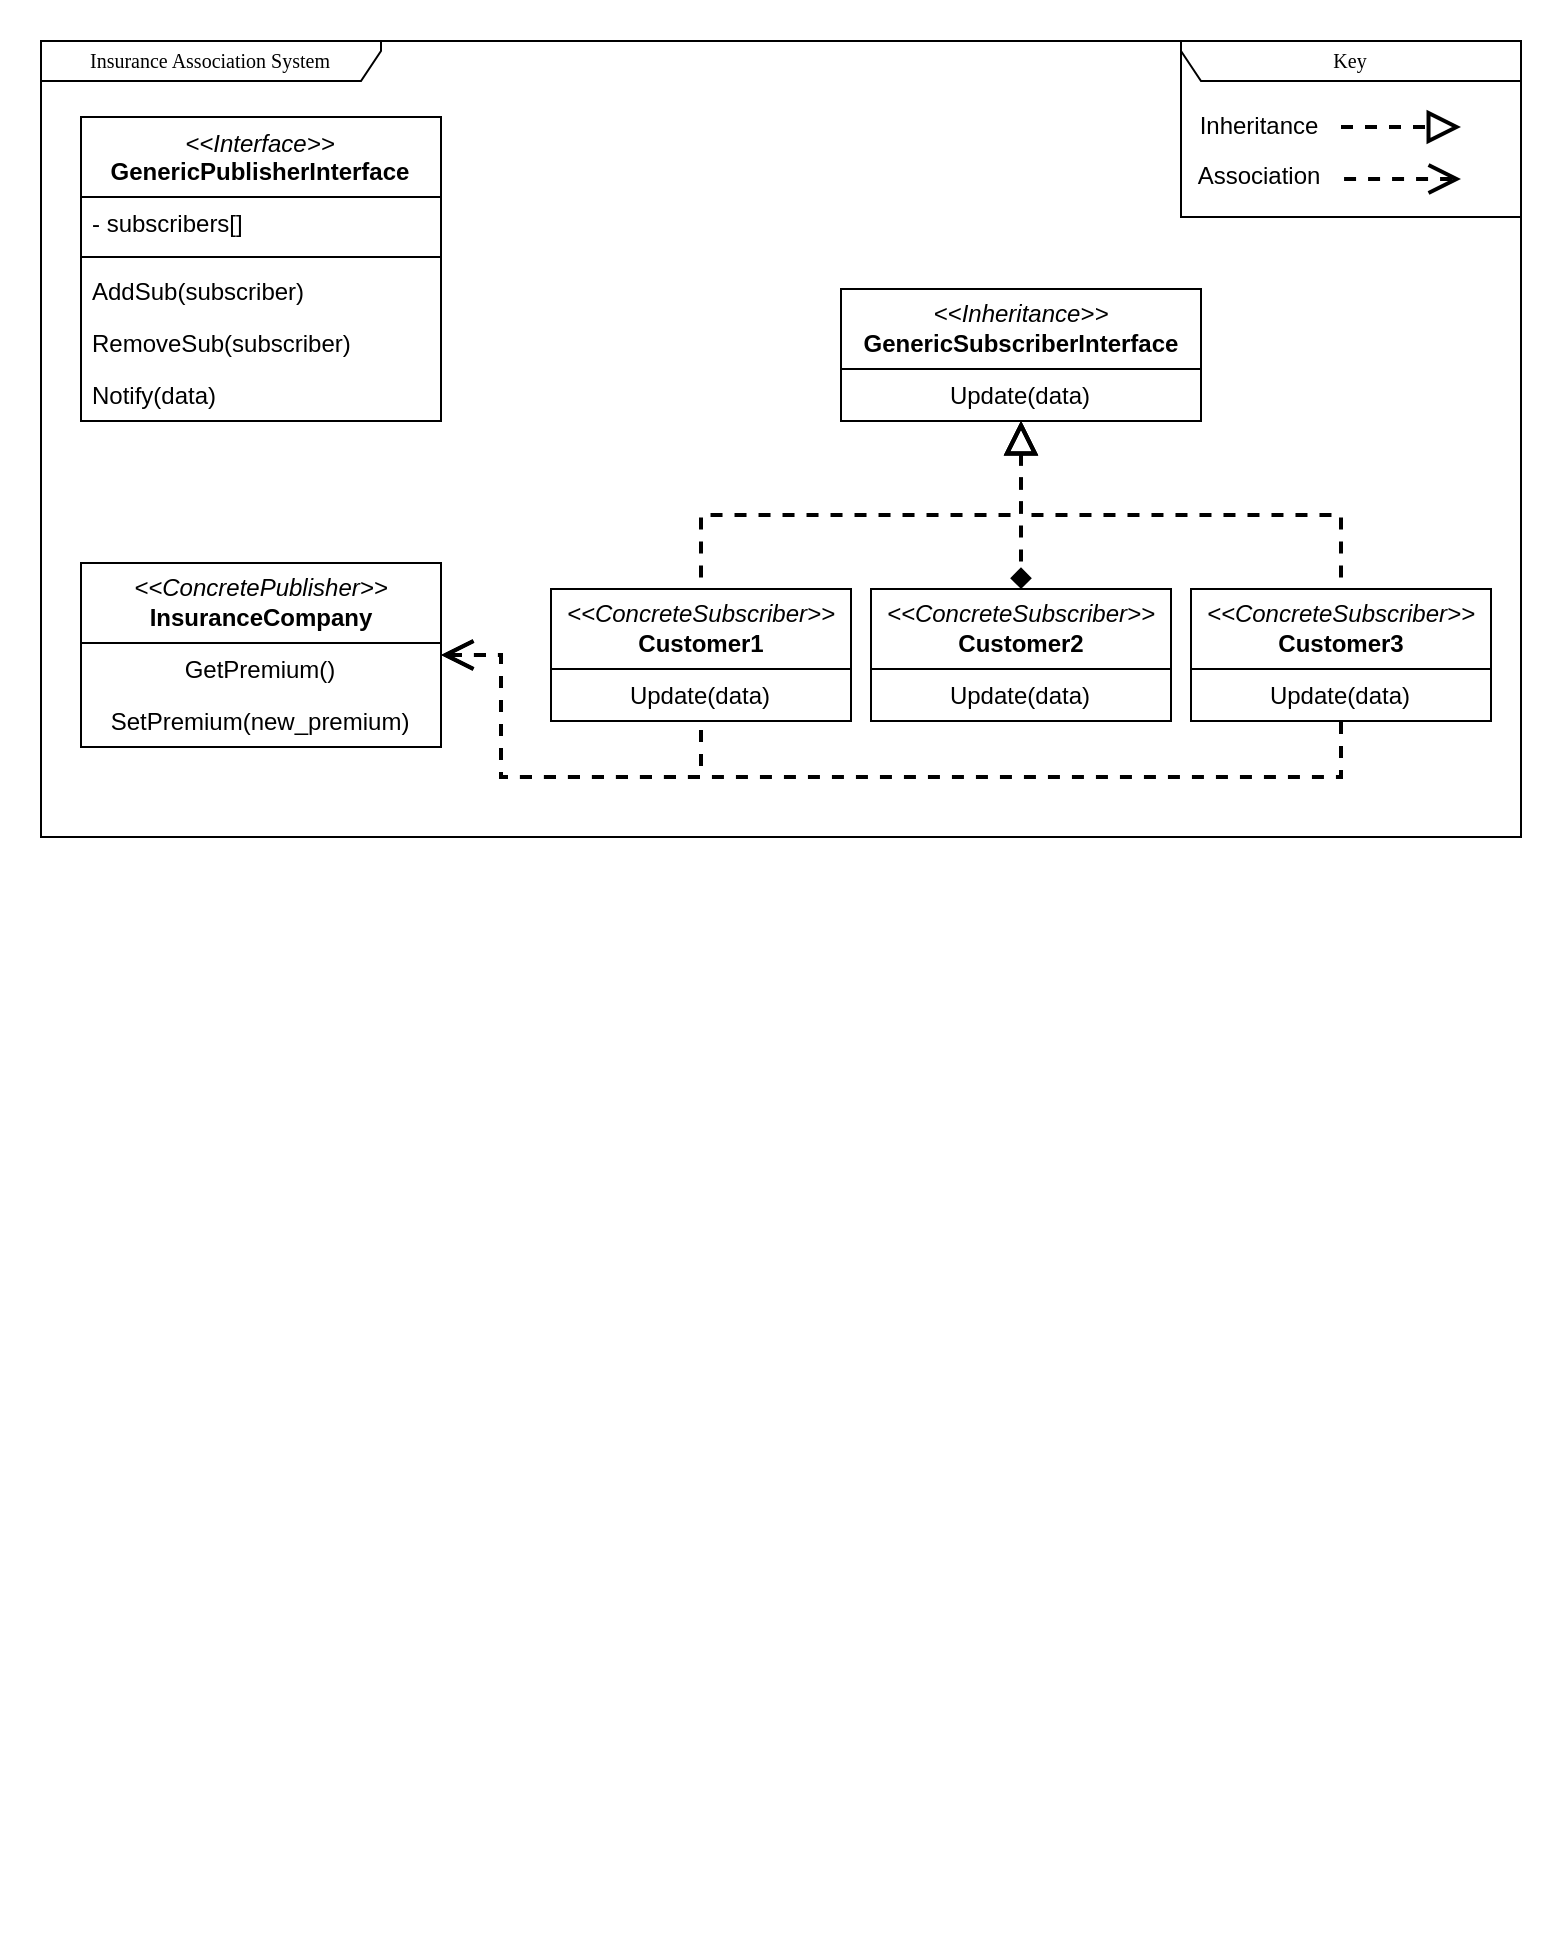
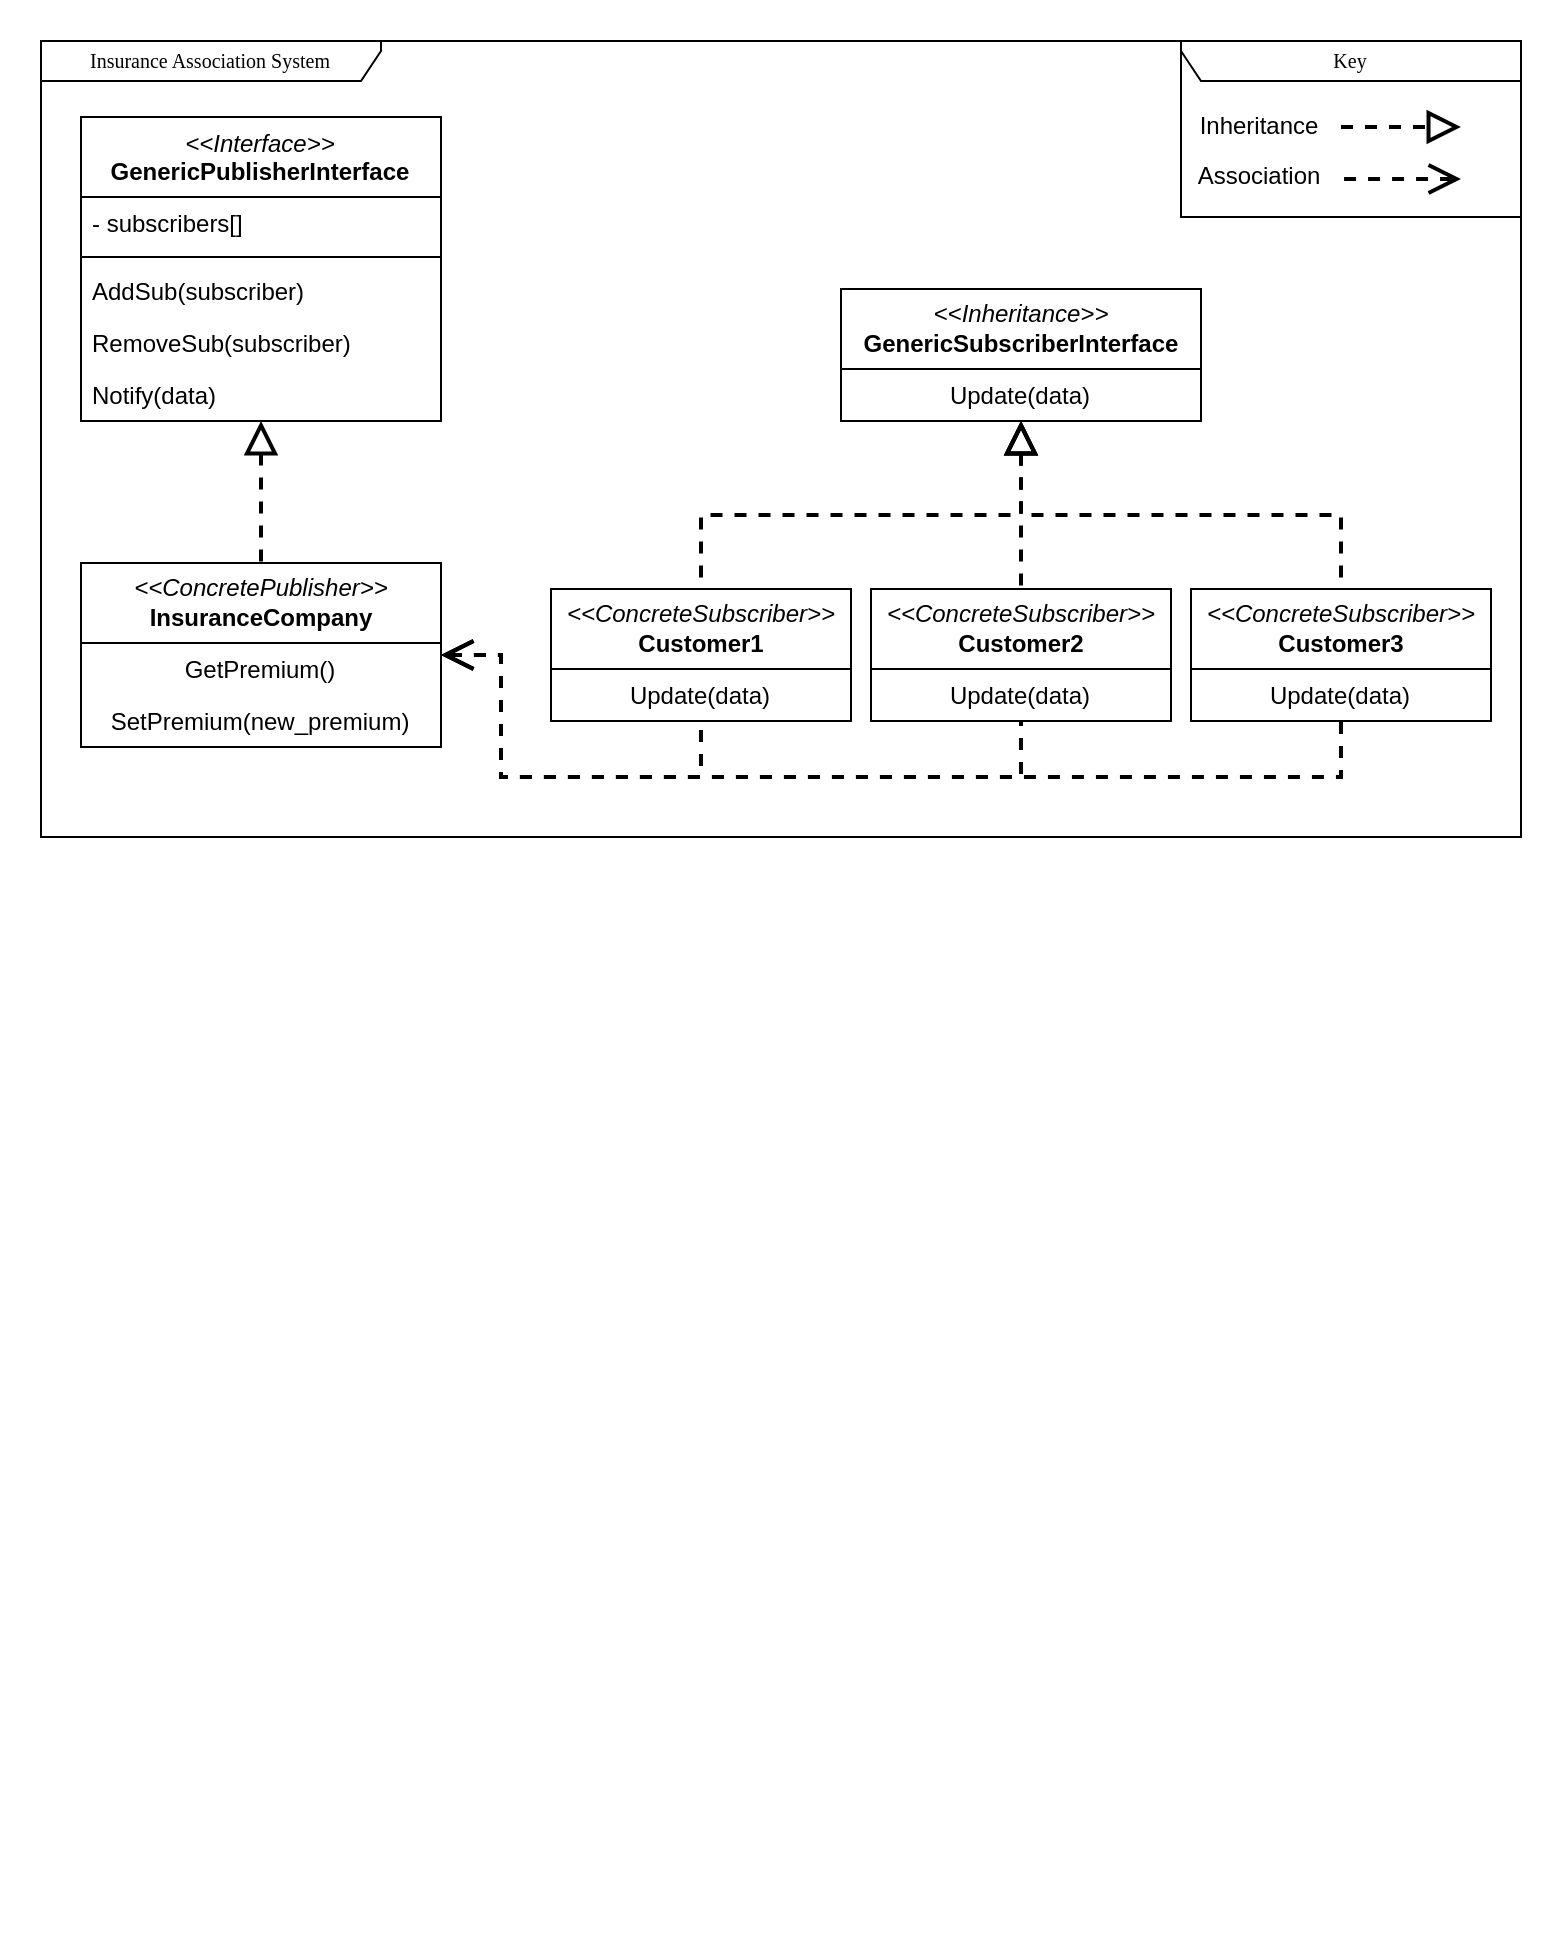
none -> (261, 483)
(1021, 568) -> (1021, 576)
none -> (1021, 744)
